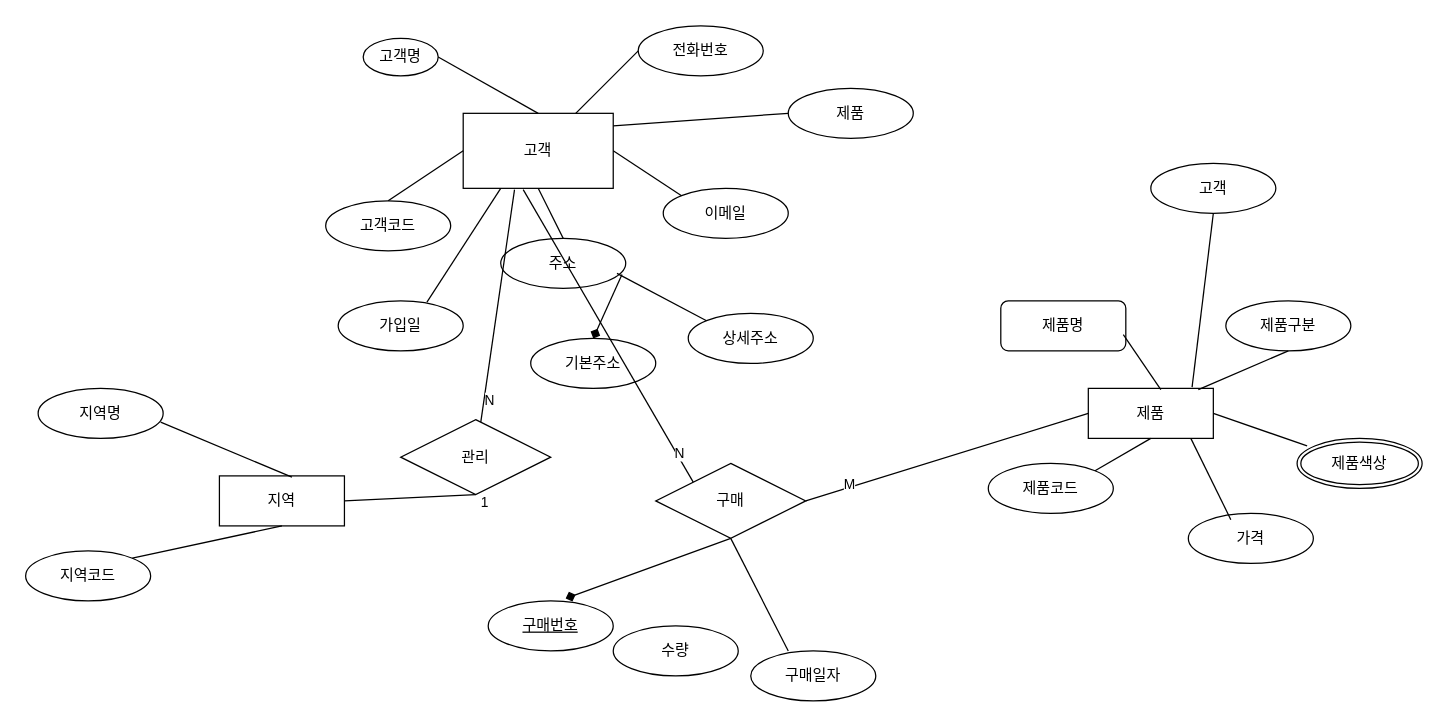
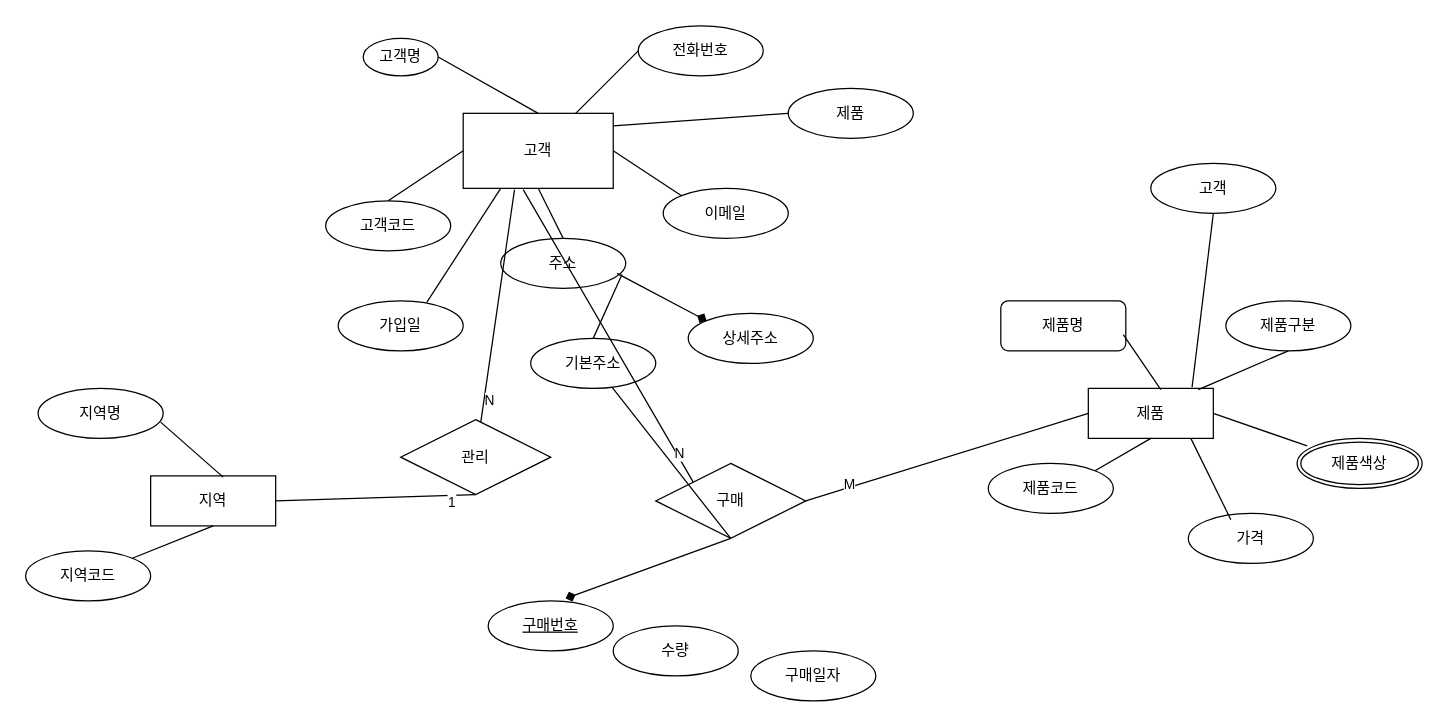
(701, 318) -> (697, 315)
(598, 328) -> (596, 333)
(282, 501) -> (213, 501)
(760, 595) -> (671, 462)
